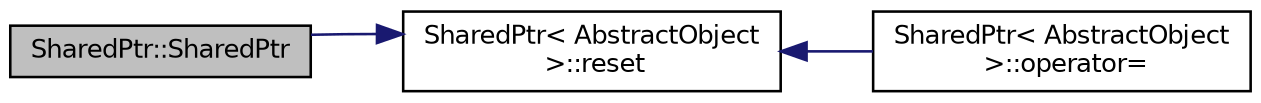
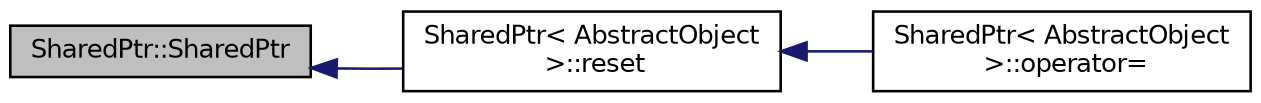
(344, 34) -> (370, 69)
